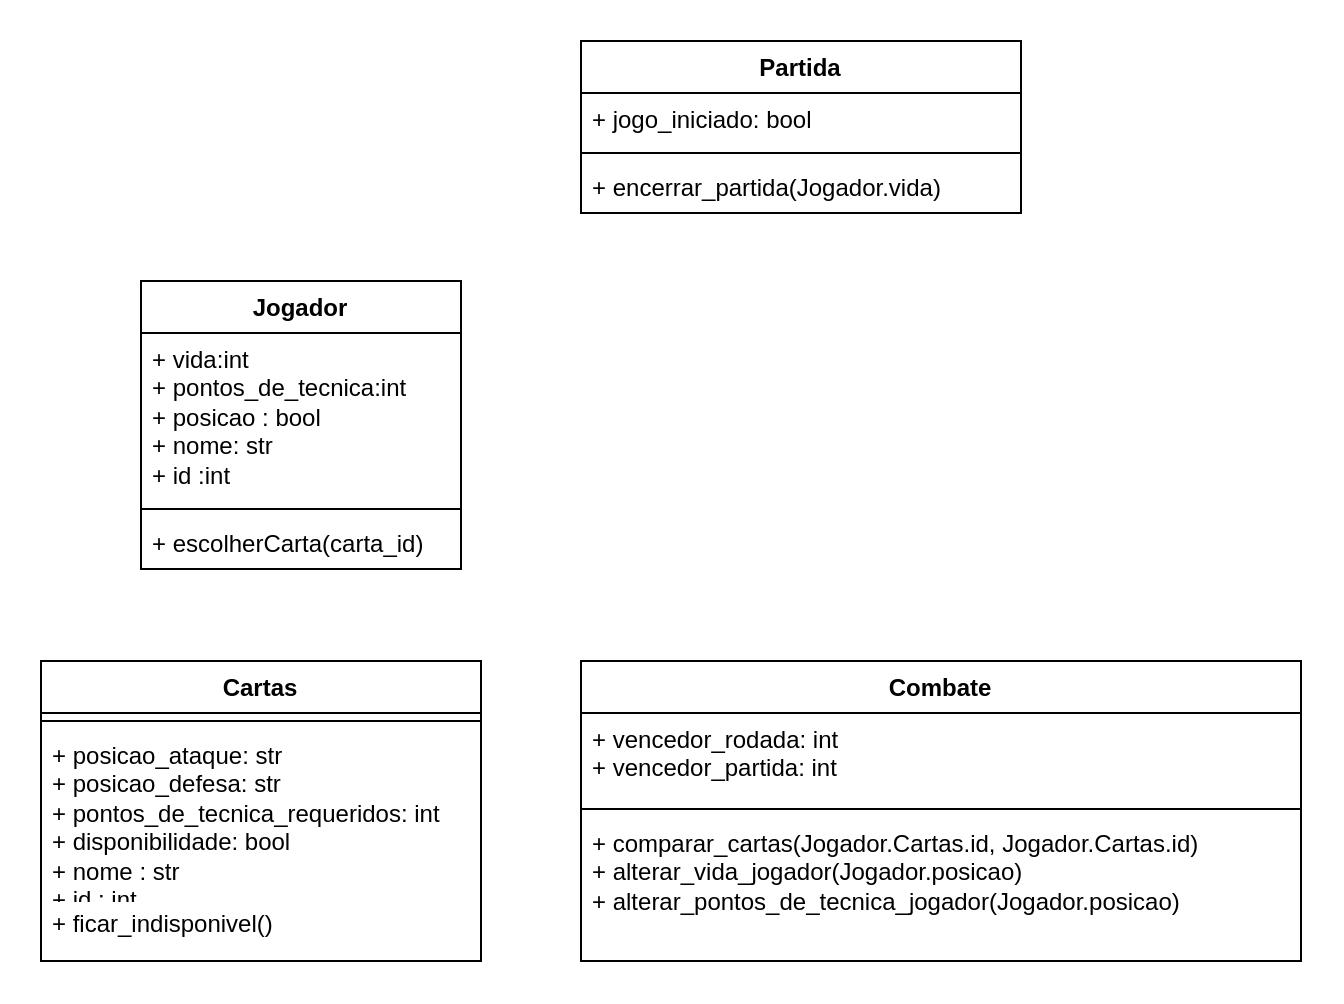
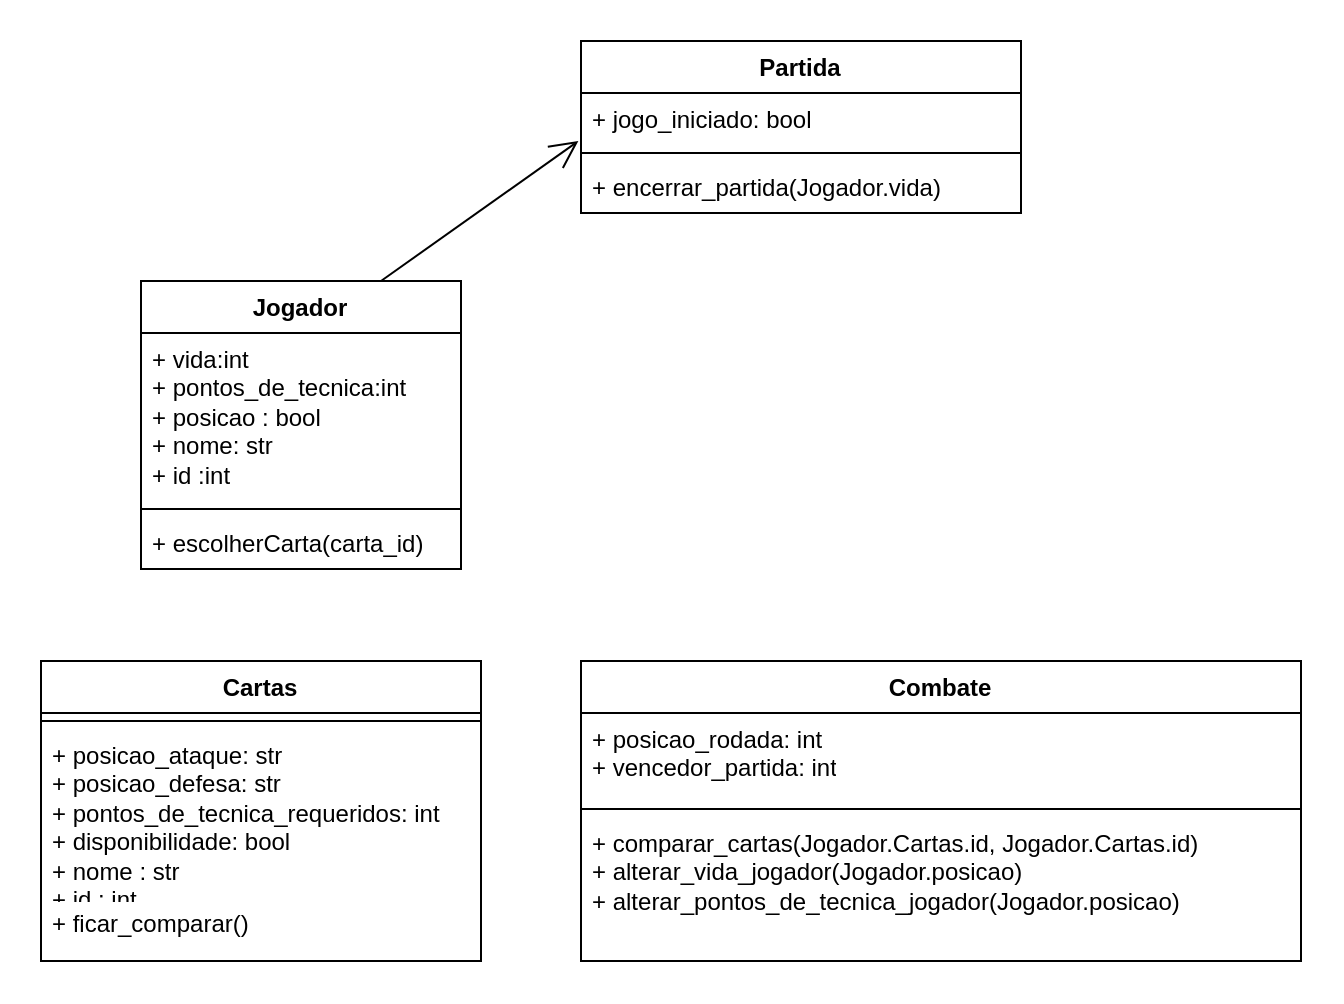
none -> (477, 213)
(732, 756) -> (732, 756)
(182, 925) -> (168, 925)
